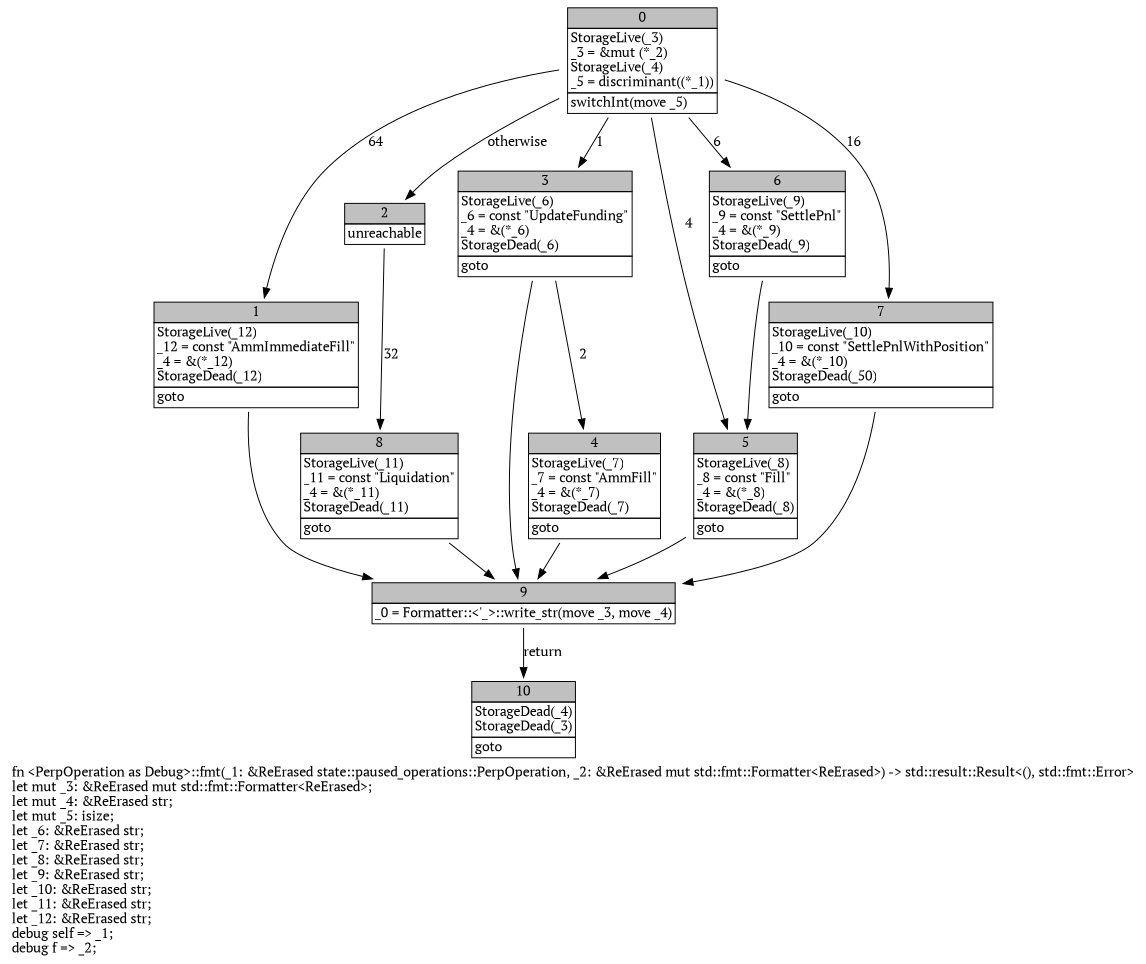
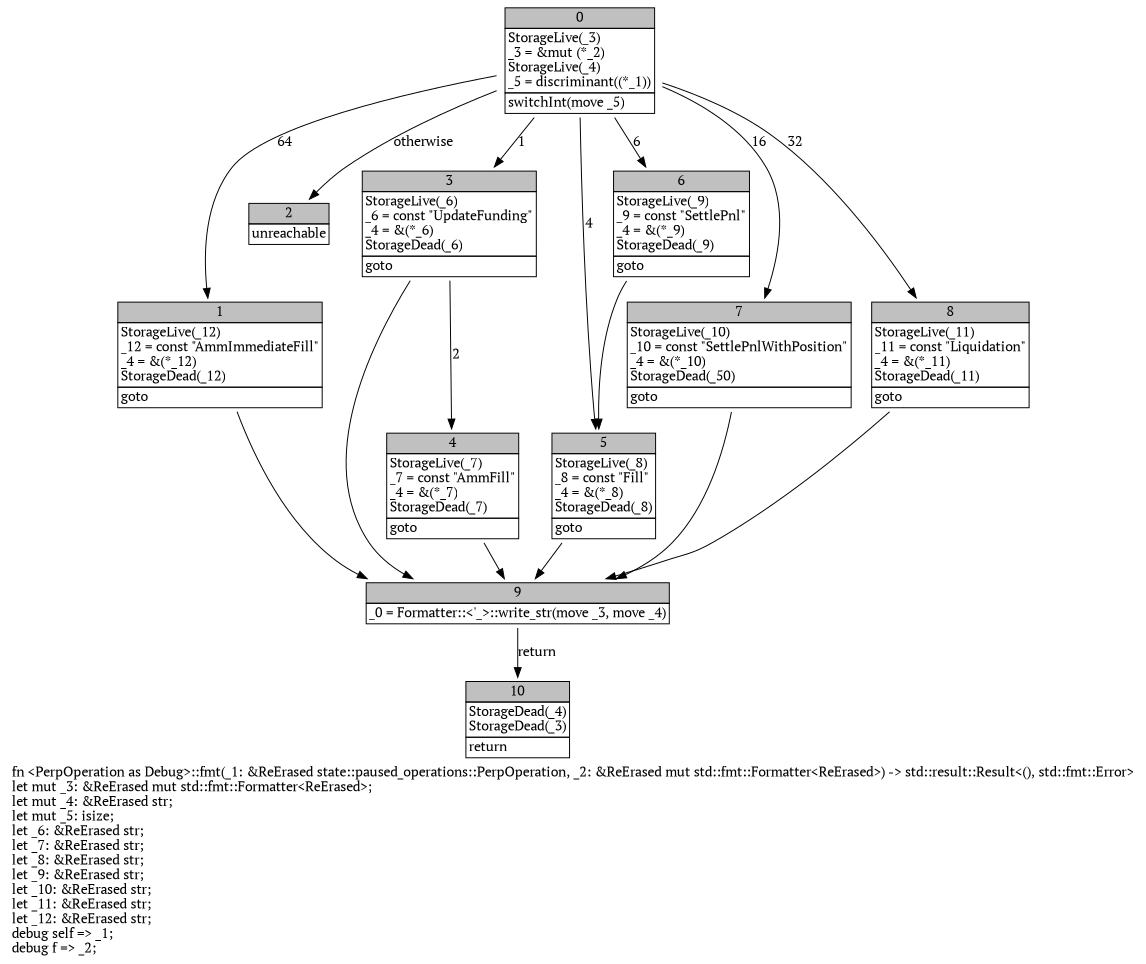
(382, 334) -> (805, 163)
(488, 747) -> (488, 747)
